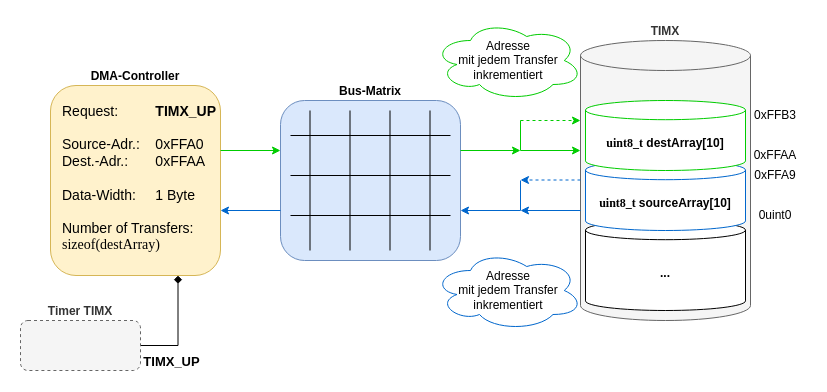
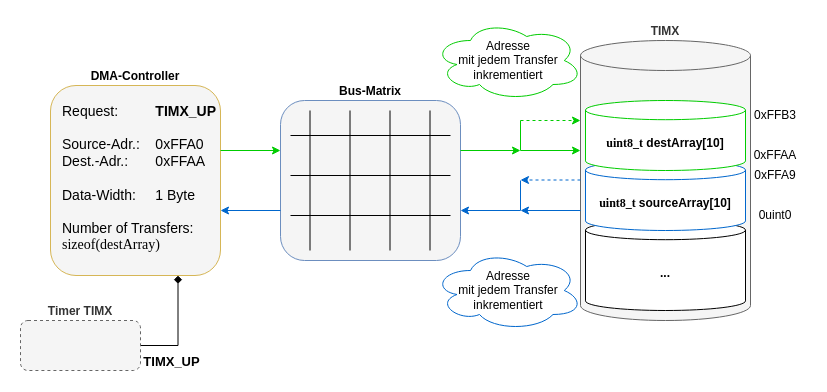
(136, 181) -> (136, 181)
(371, 181) -> (371, 181)
